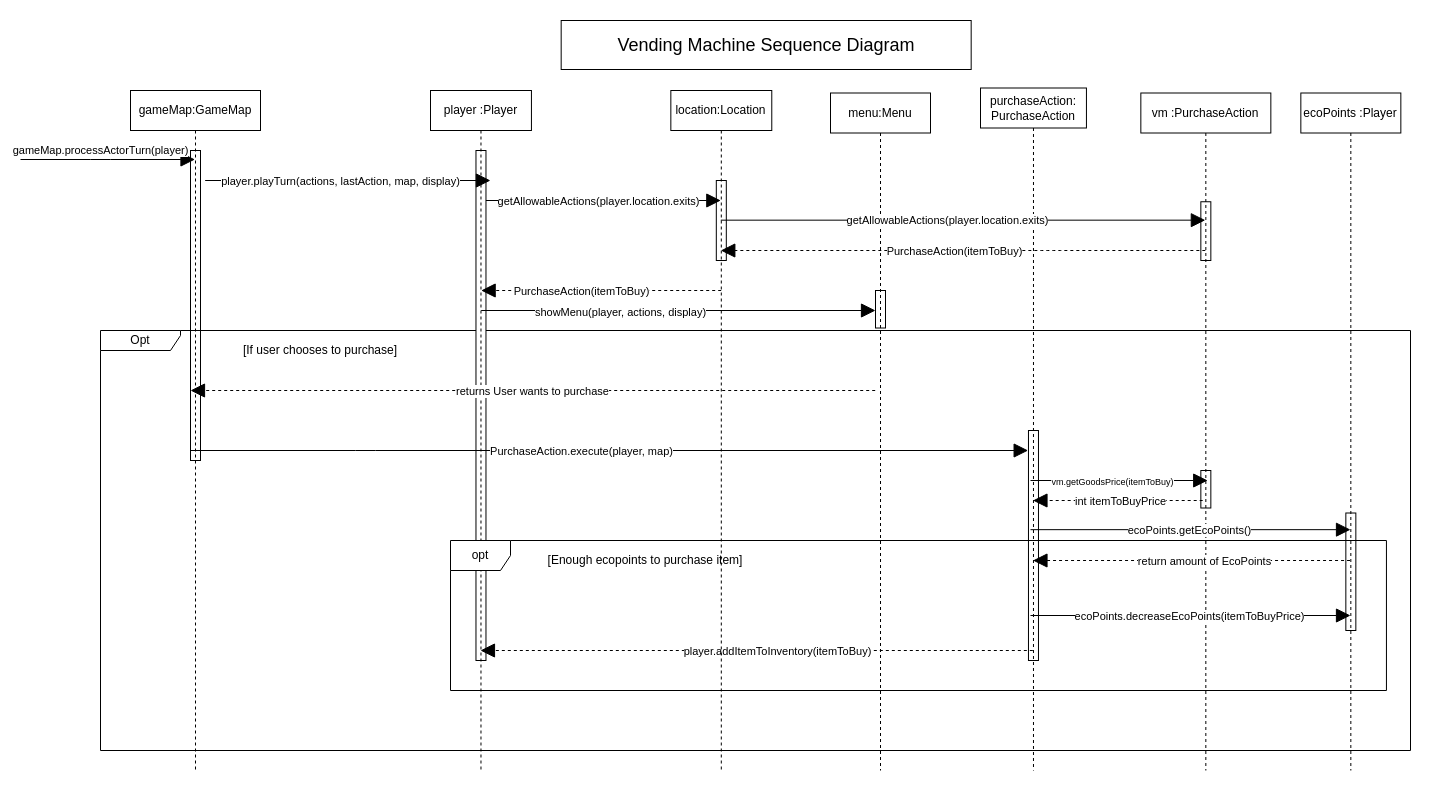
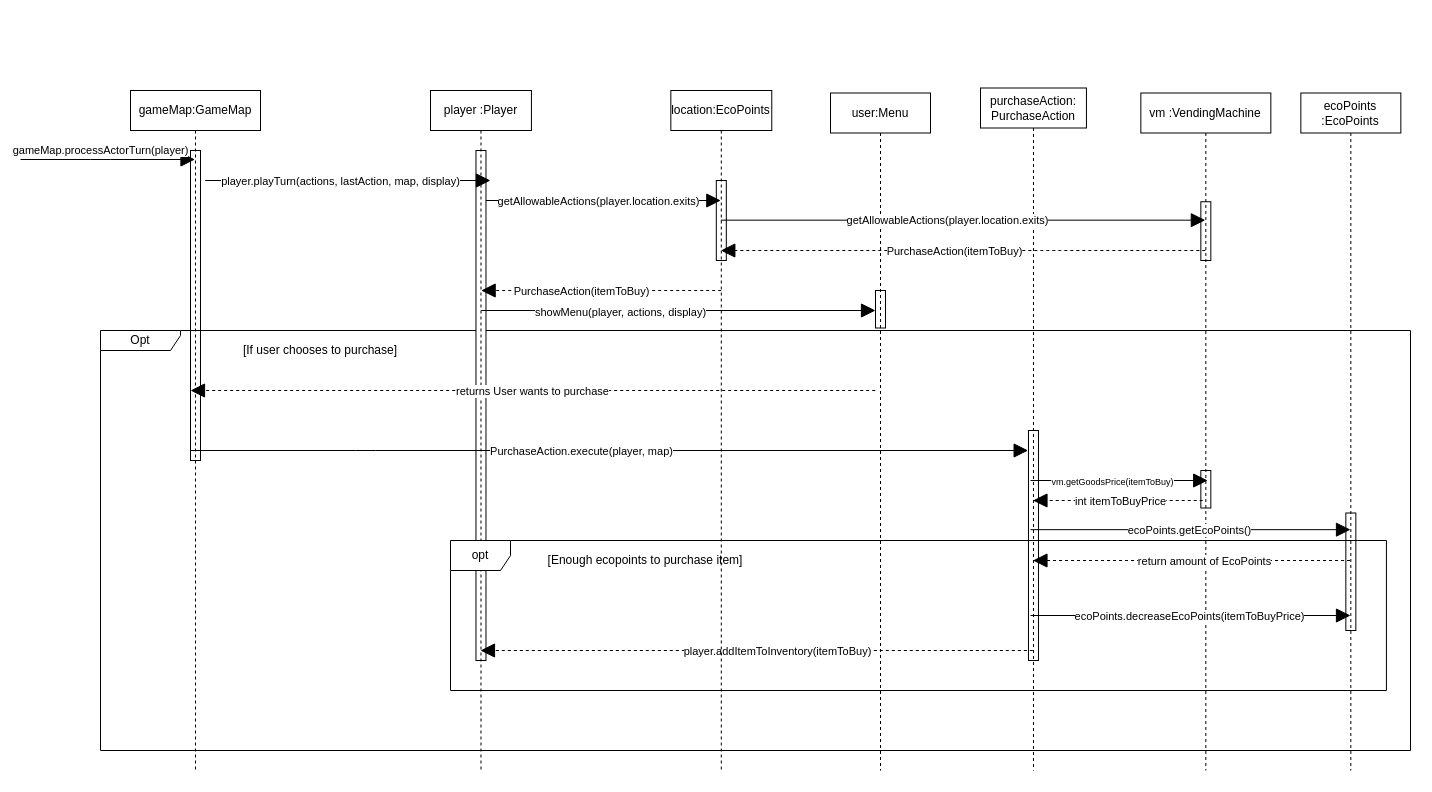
(766, 45) -> none
(721, 111) -> (721, 111)
(881, 114) -> (881, 114)
(1206, 114) -> (1206, 114)
(1351, 114) -> (1351, 114)
